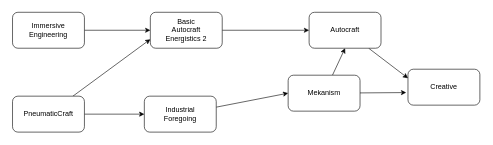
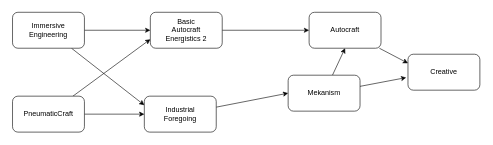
none -> (106, 76)
(444, 87) -> (444, 72)
